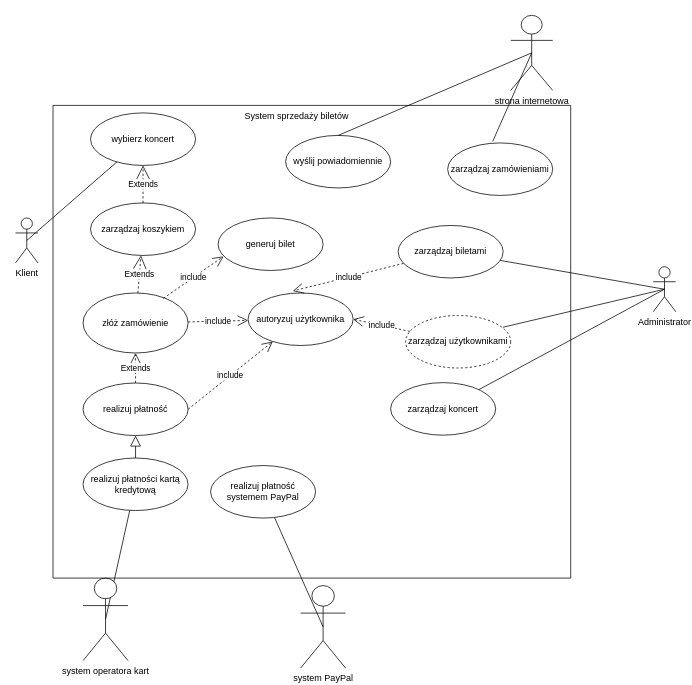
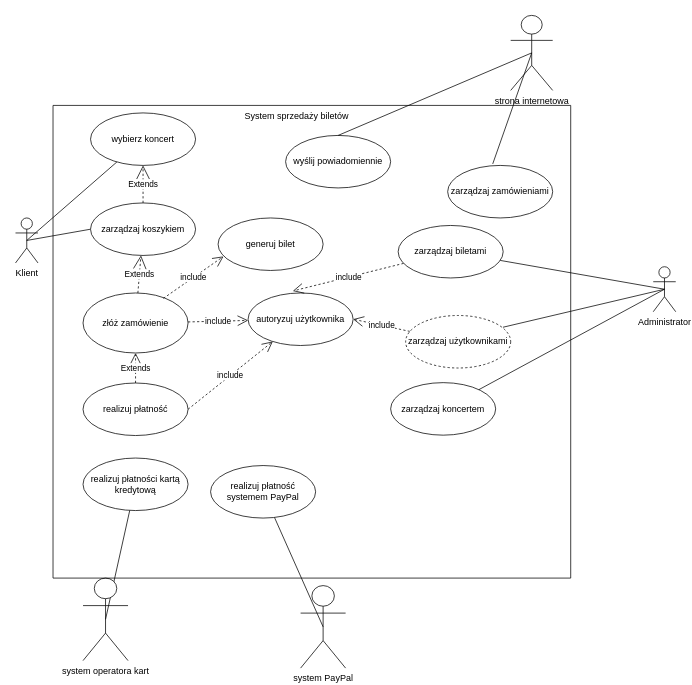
(500, 169) -> (500, 192)
none -> (62, 234)
(443, 409) -> (443, 409)
(135, 452) -> none
